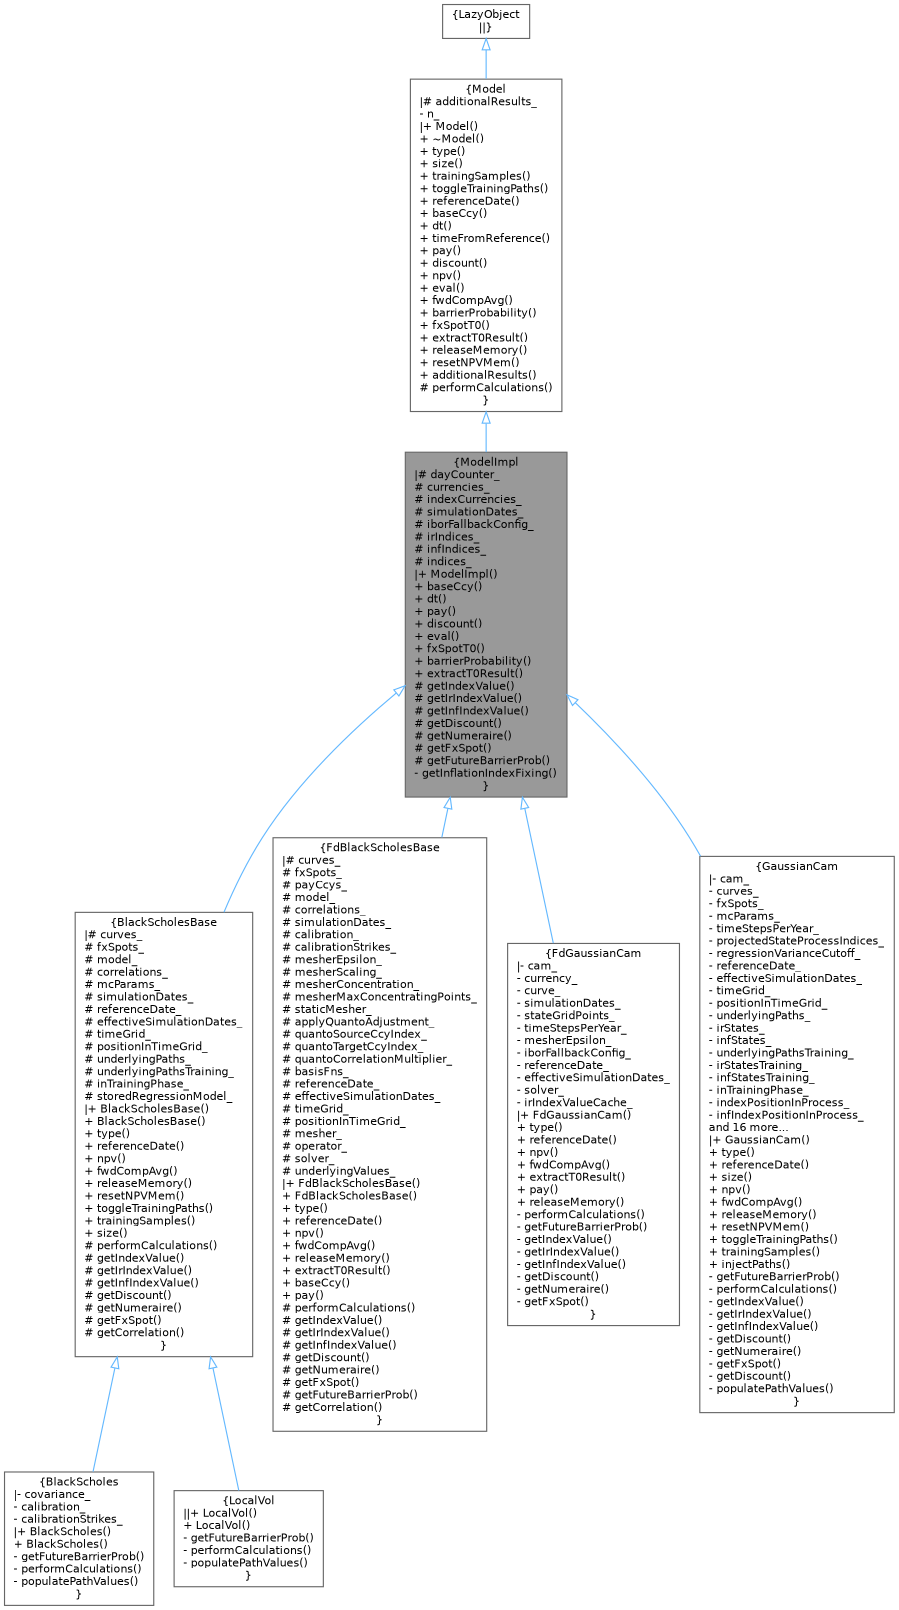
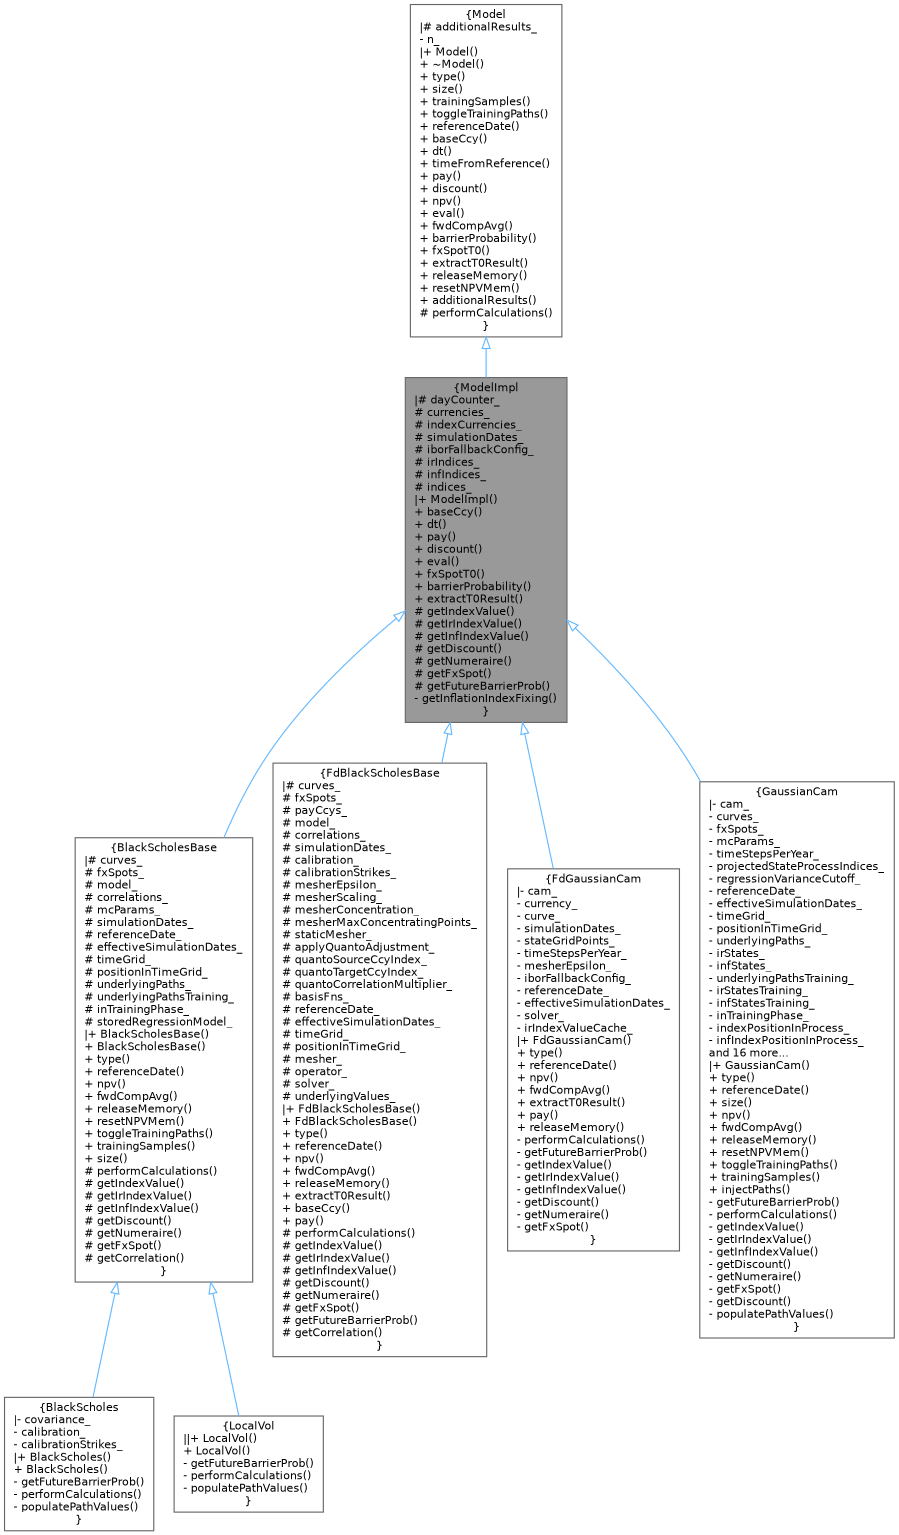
(486, 21) -> none
